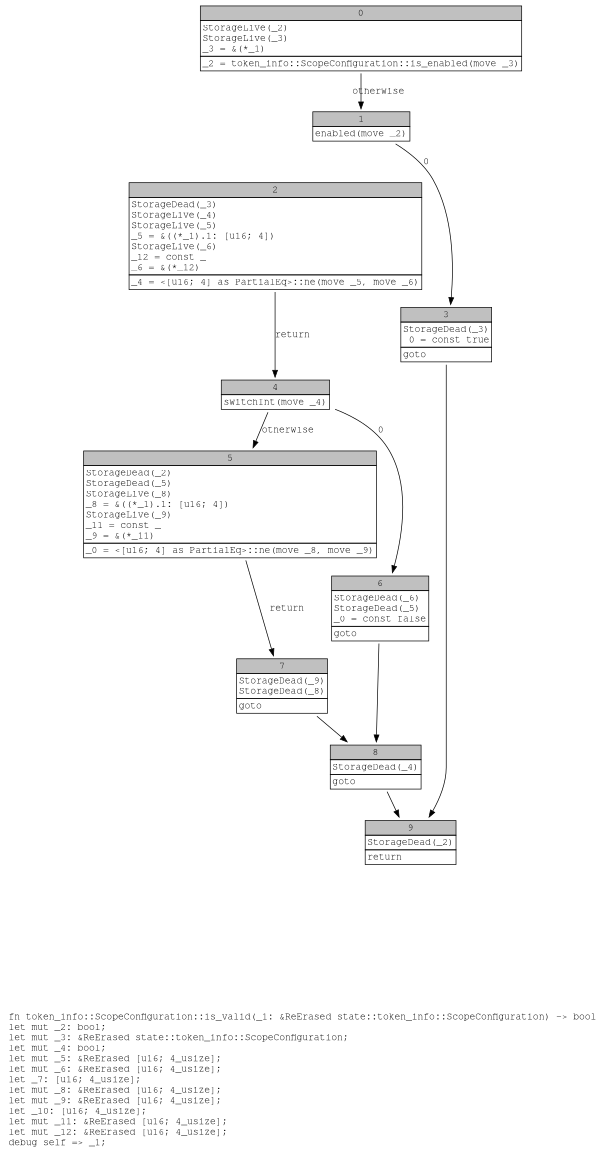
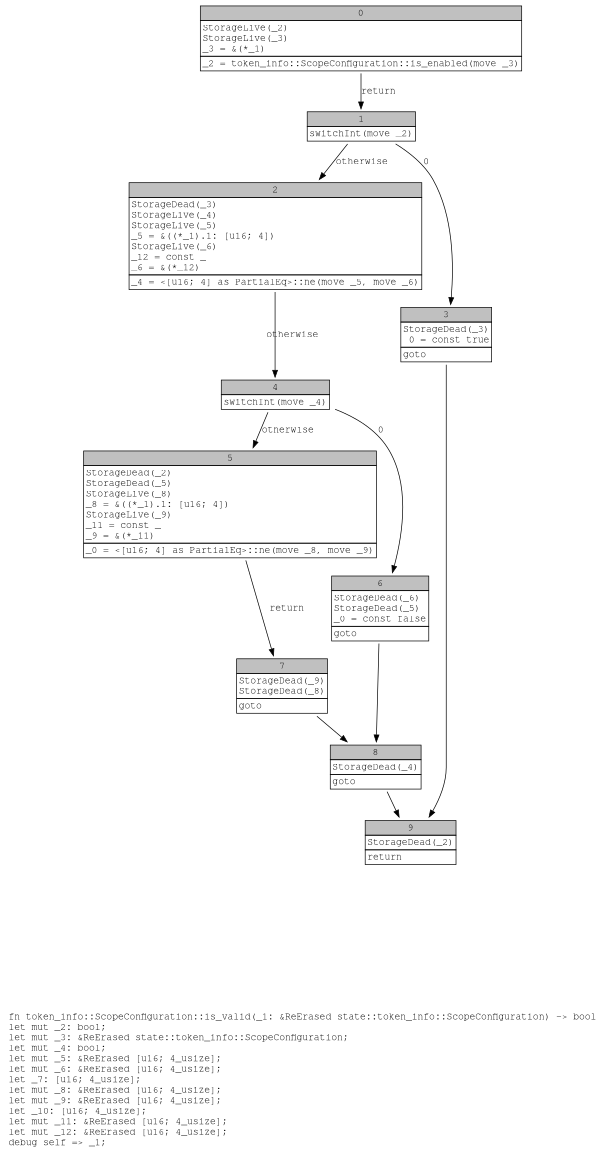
(378, 91) -> (378, 91)
(361, 133) -> (361, 133)
none -> (336, 159)
(293, 335) -> (293, 335)
